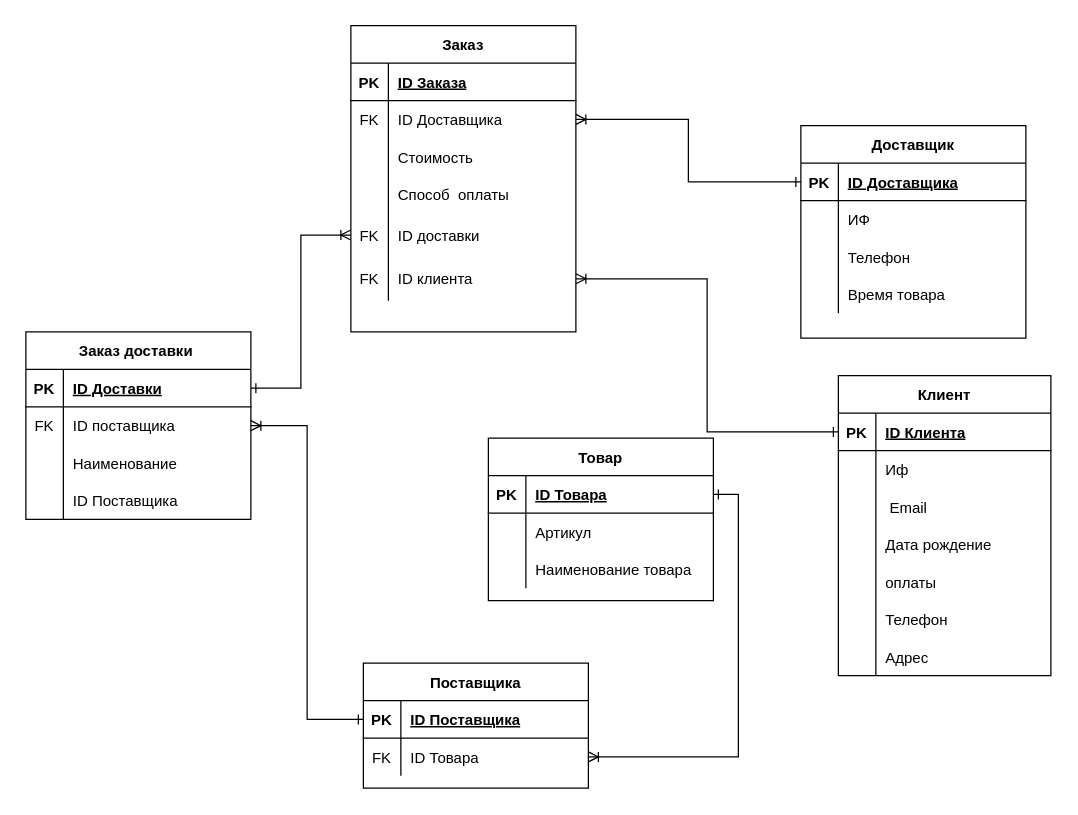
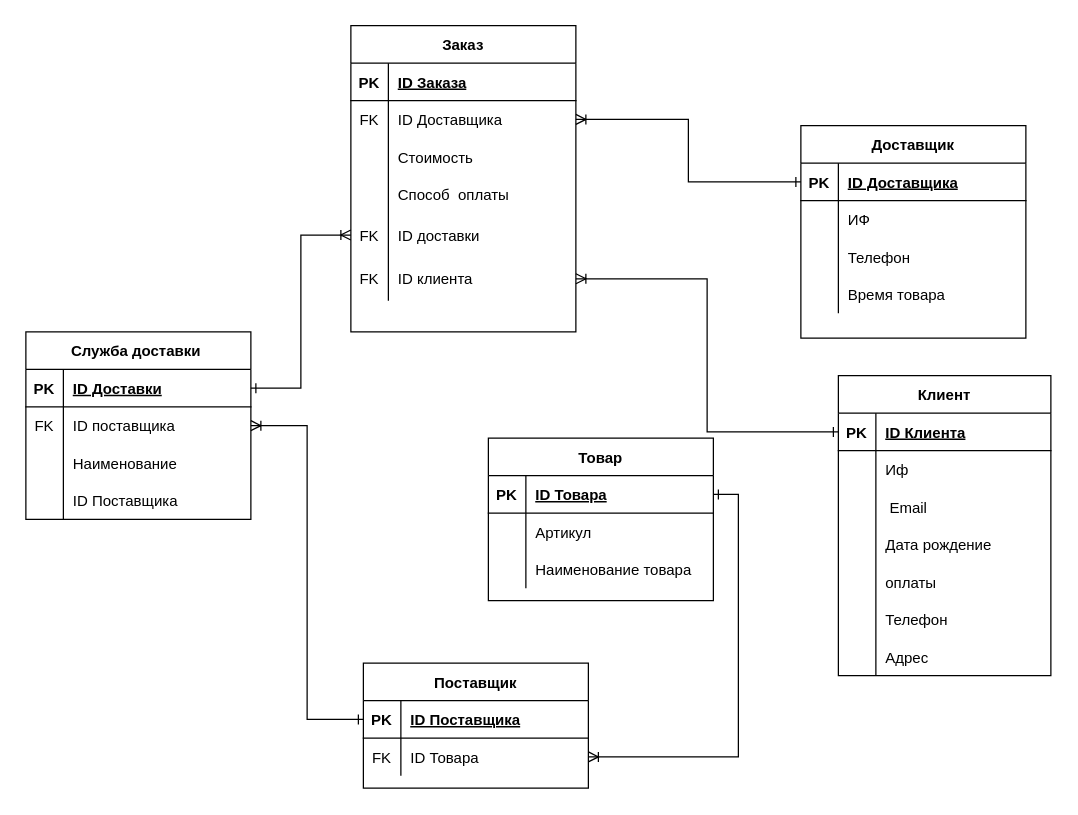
(138, 351) -> (138, 351)
(475, 683) -> (475, 683)
